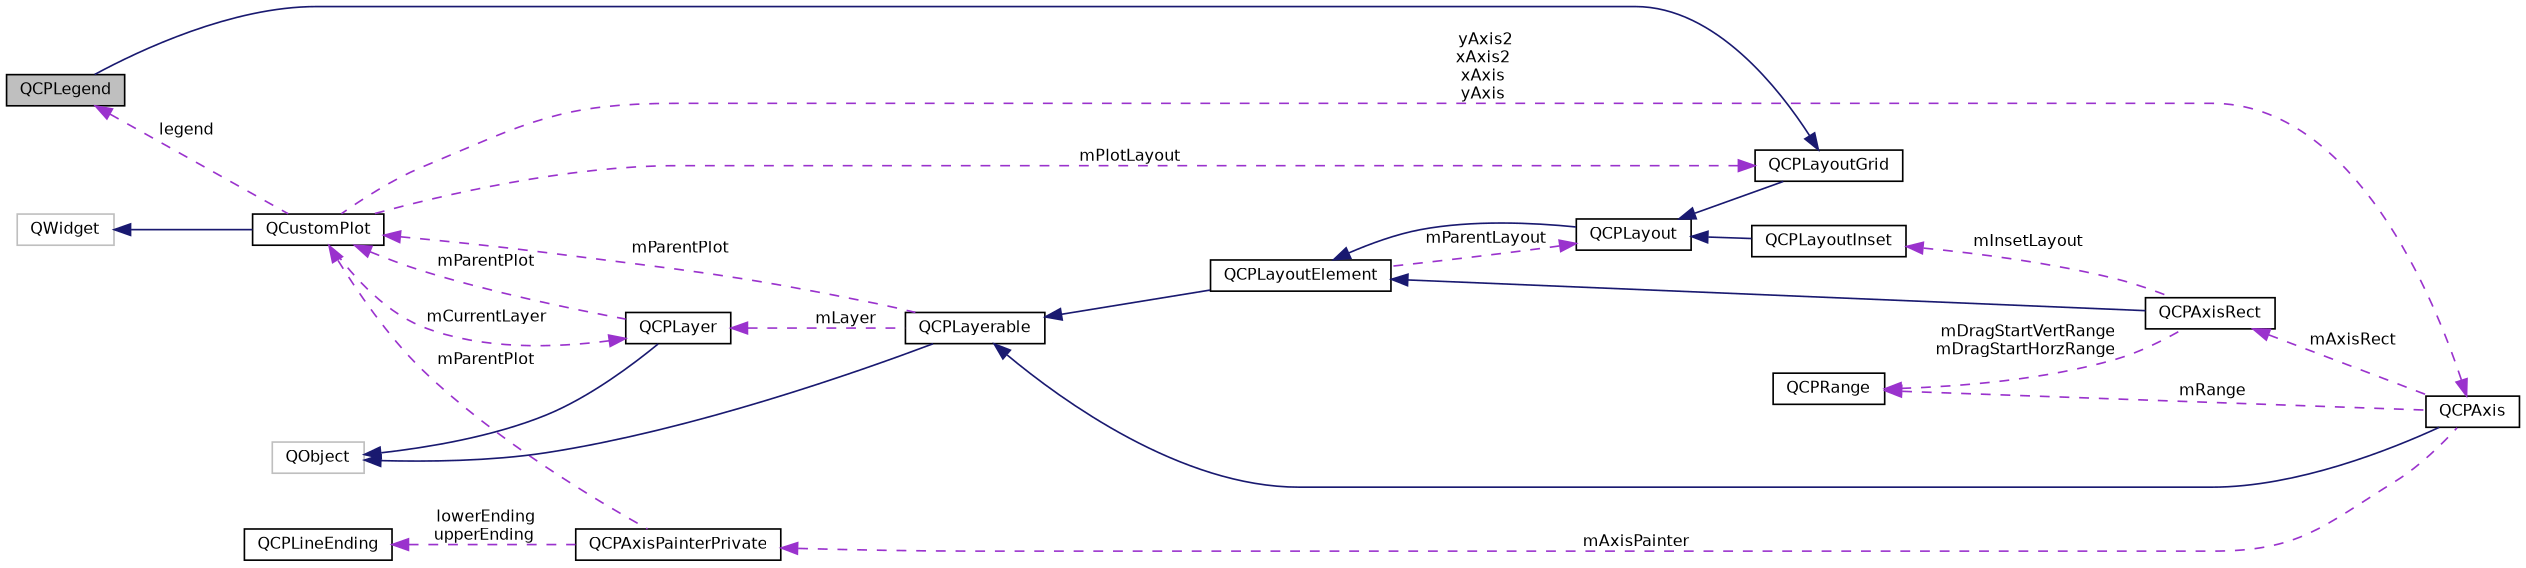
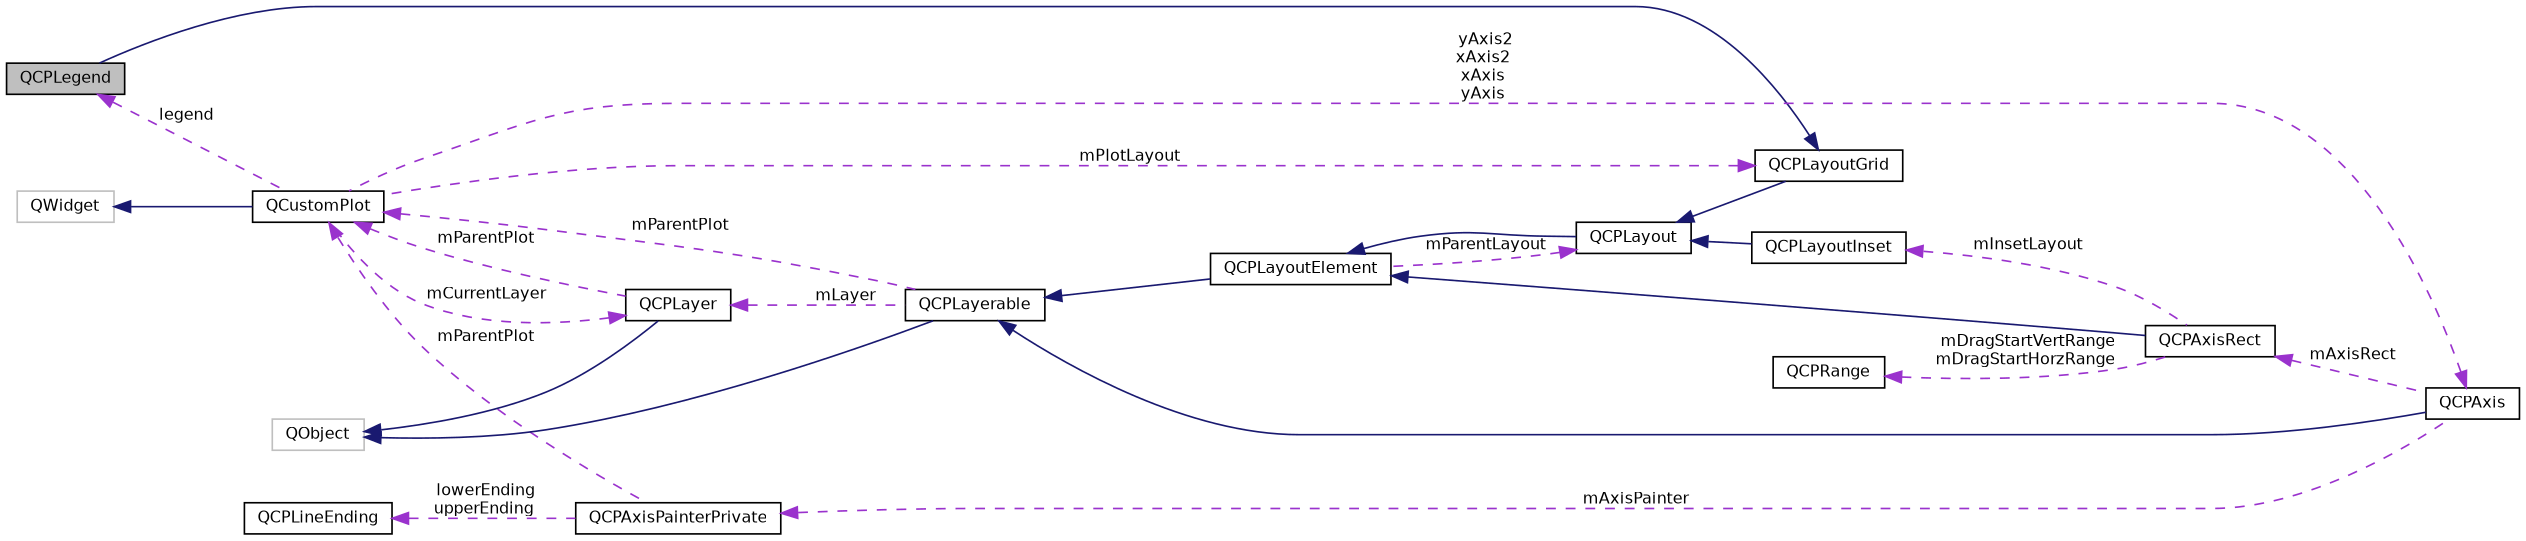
(2164, 401) -> none
